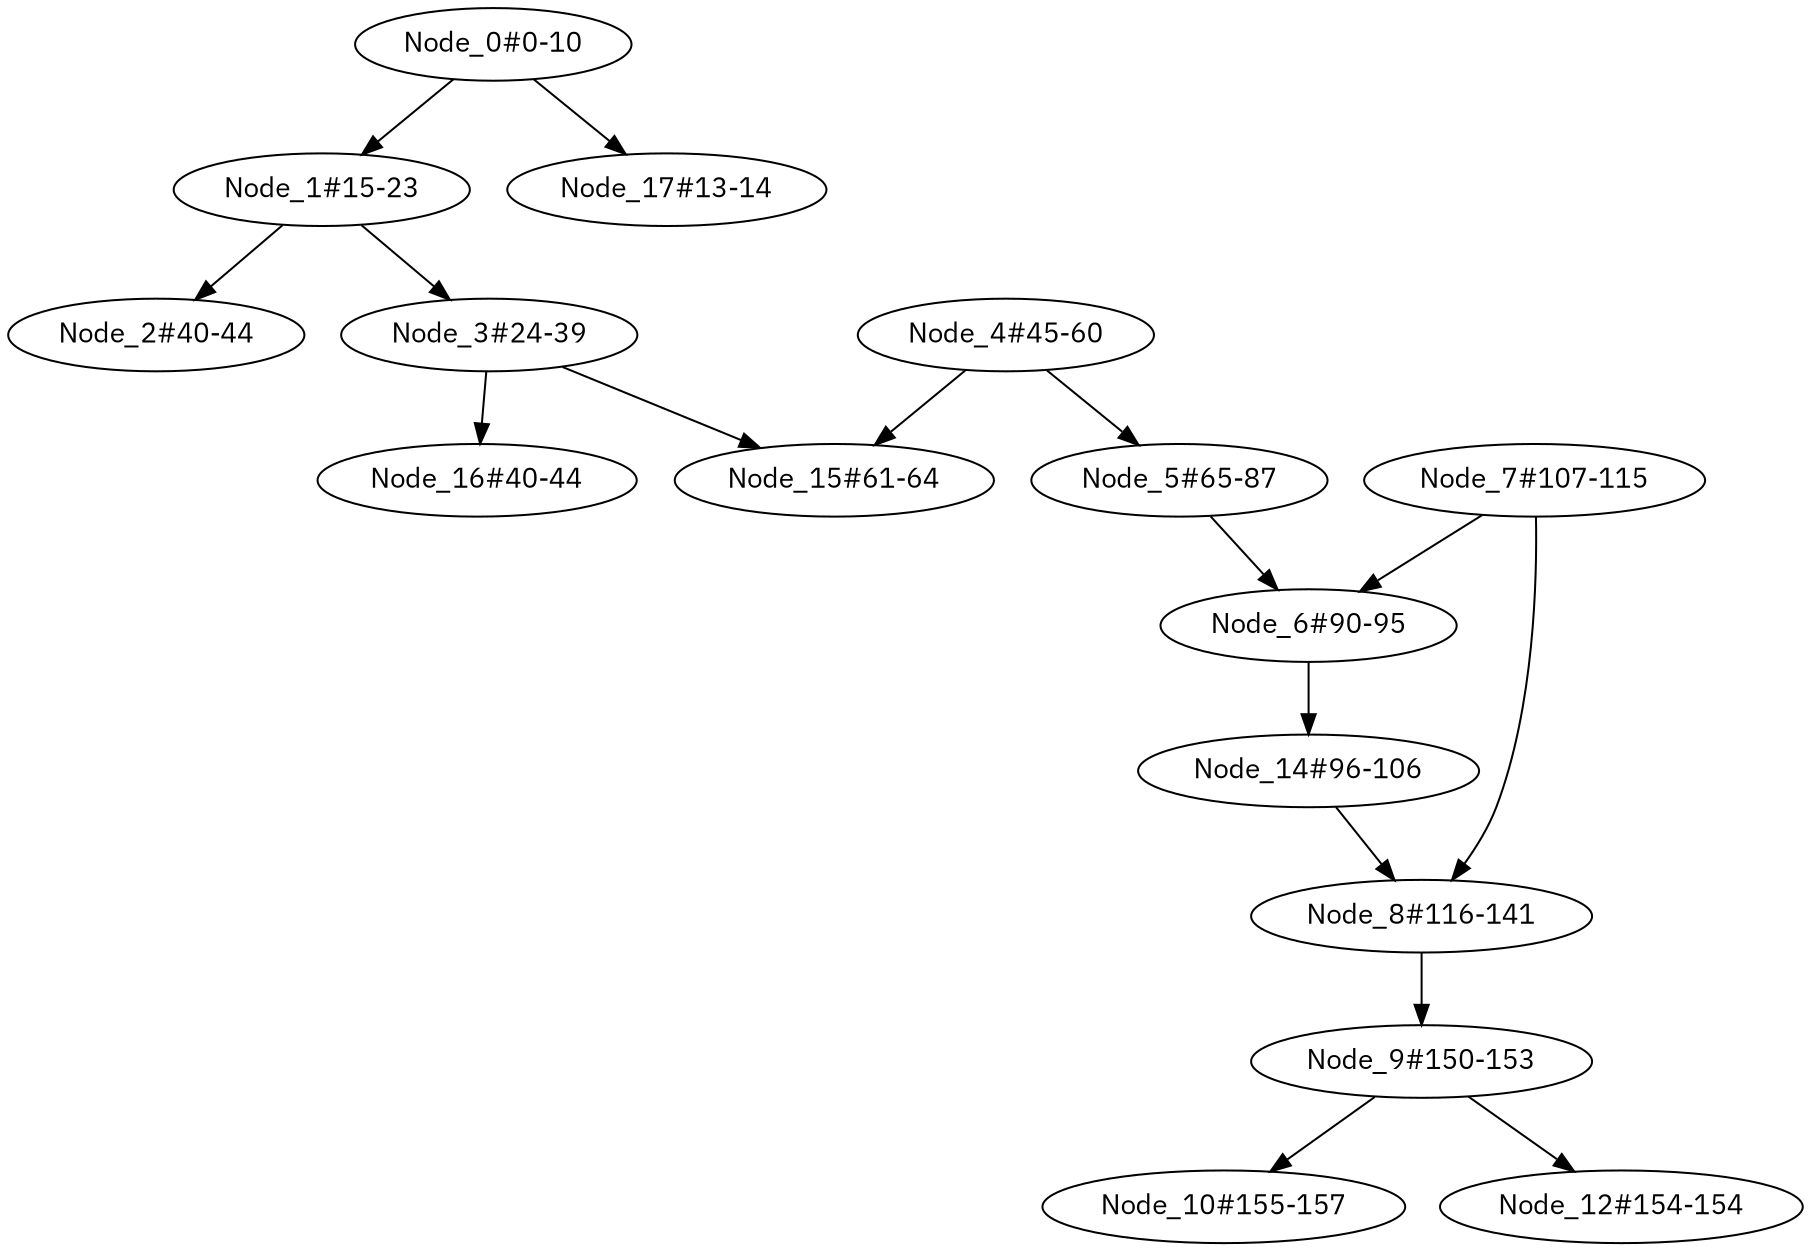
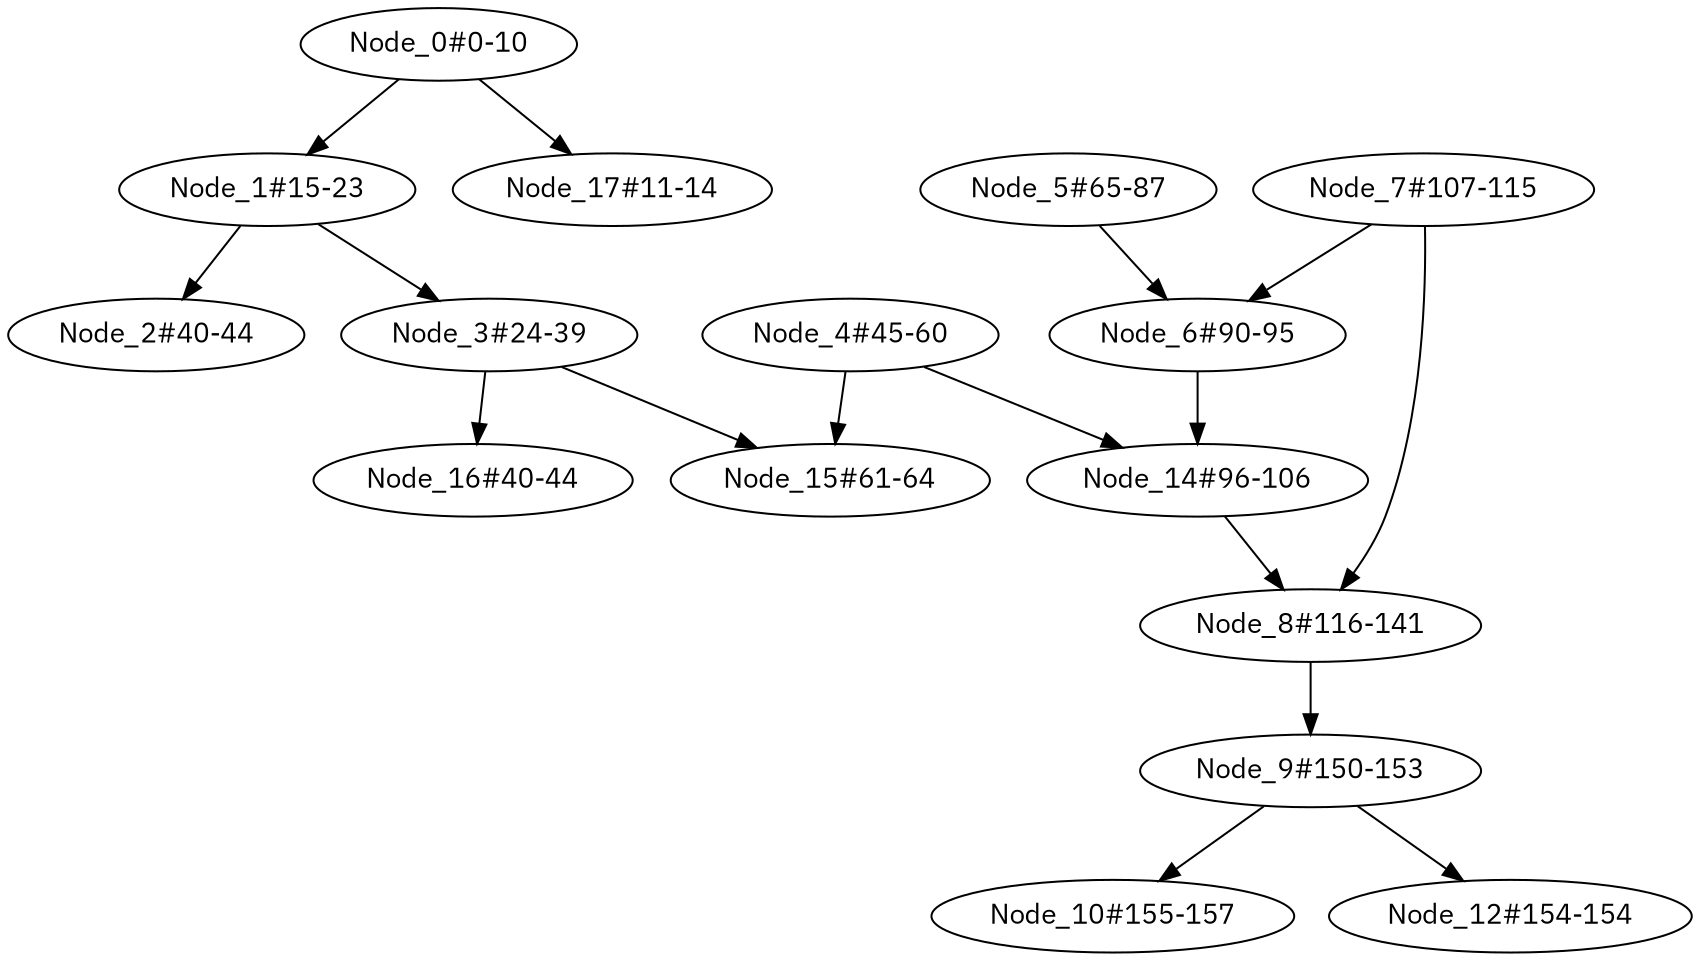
(667, 190) -> (612, 190)
(1085, 401) -> (1014, 403)
